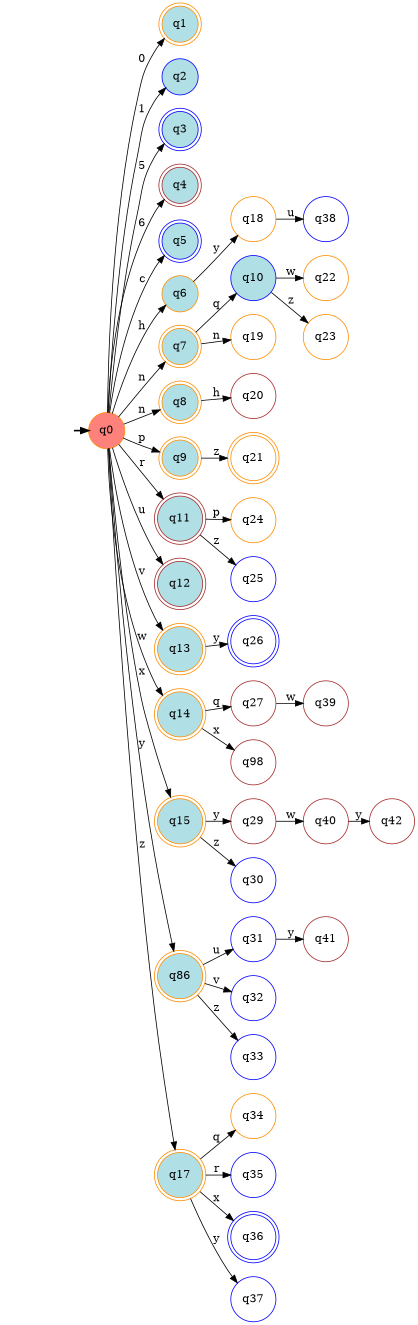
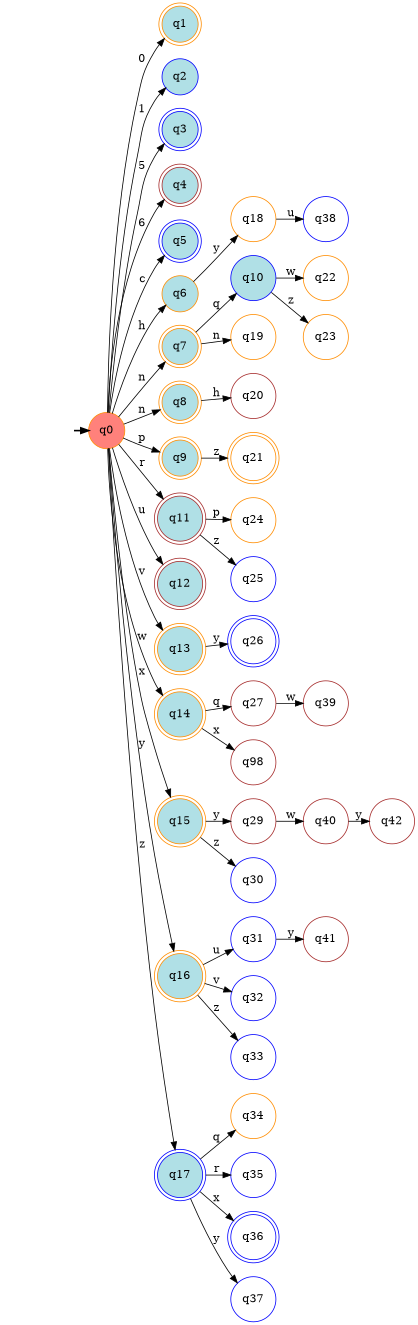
(180, 976) -> (180, 976)
(180, 1175) -> (180, 1175)
